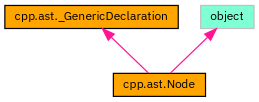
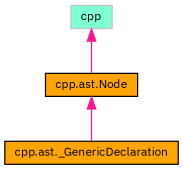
(227, 17) -> (92, 17)
(130, 55) -> (92, 125)
